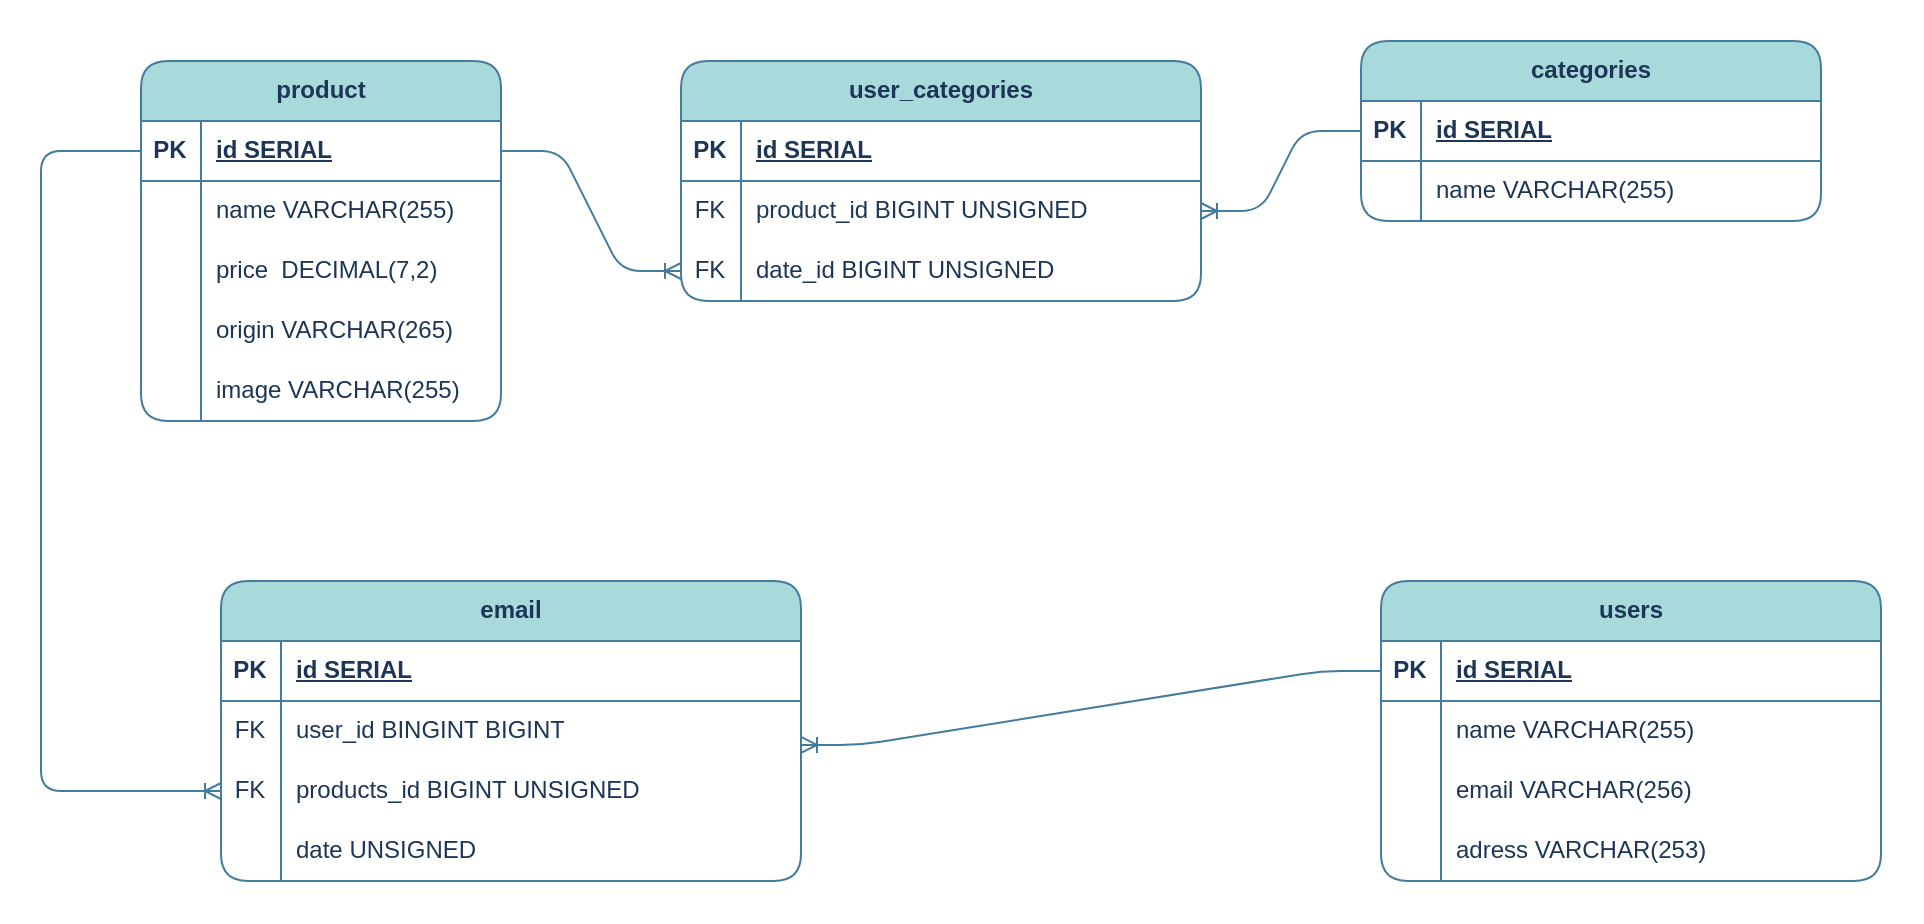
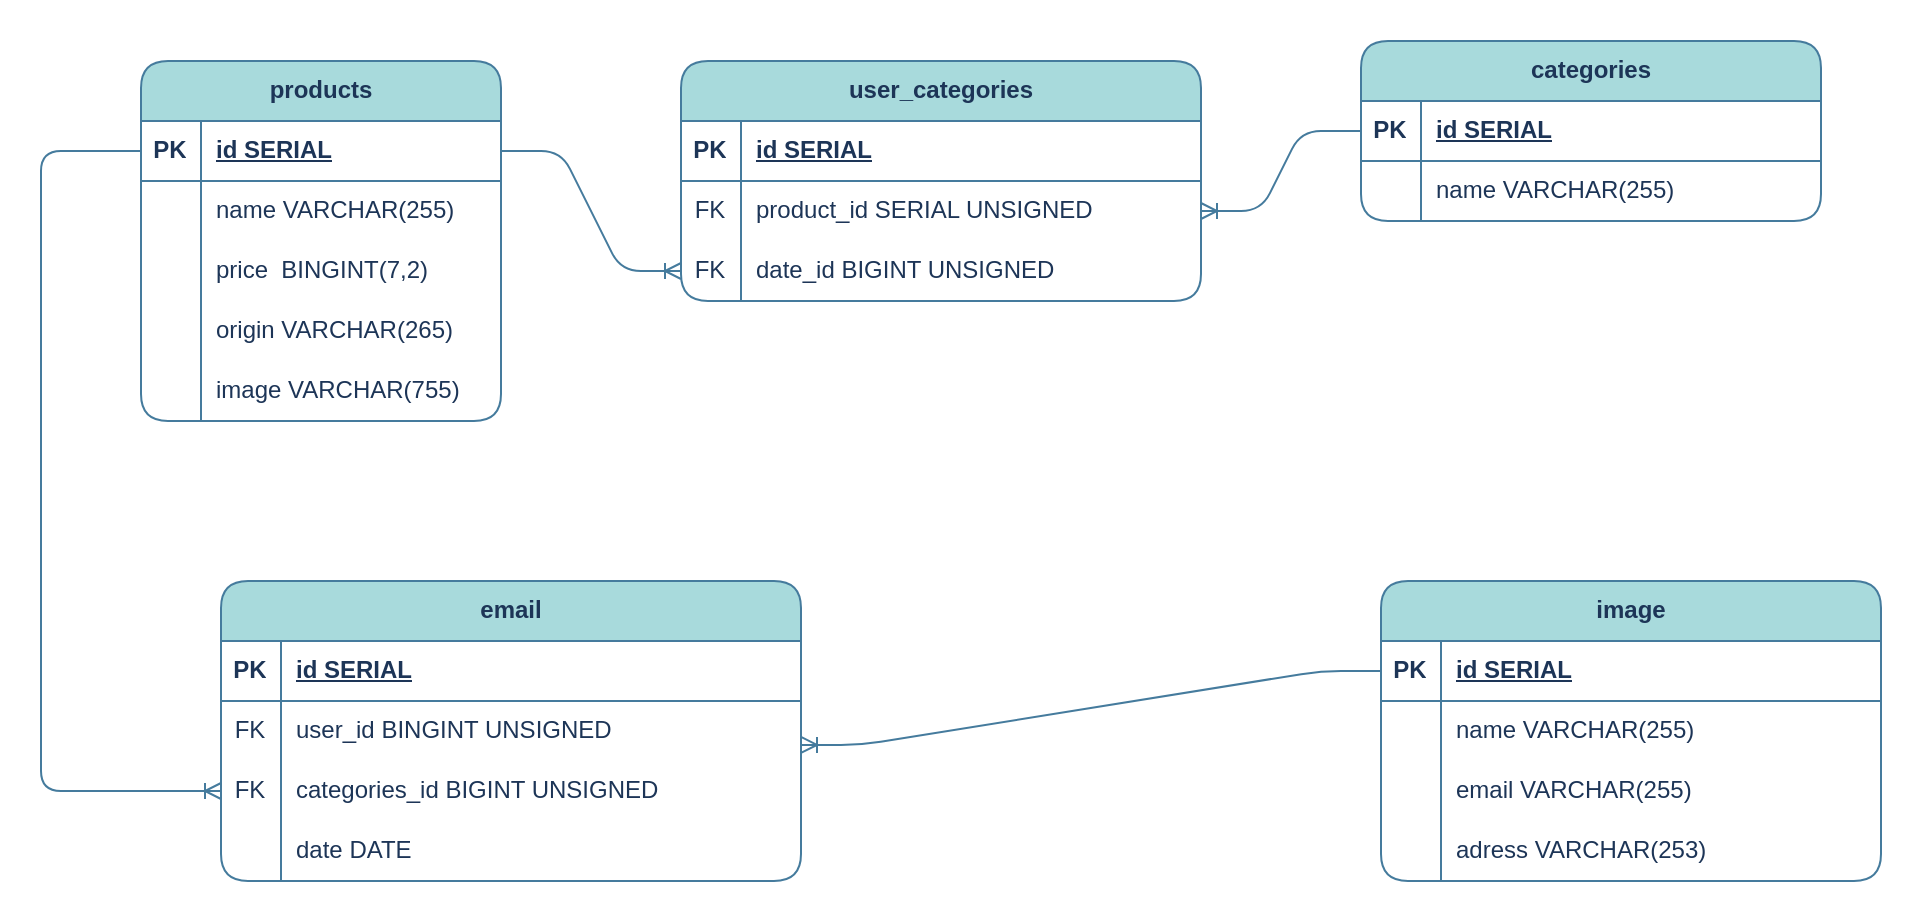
(322, 91) -> (322, 91)
(922, 211) -> (922, 211)
(335, 271) -> (335, 271)
(332, 391) -> (332, 391)
(1632, 611) -> (1632, 611)
(435, 731) -> (449, 731)
(469, 791) -> (479, 791)
(1569, 791) -> (1569, 791)
(381, 851) -> (354, 851)
